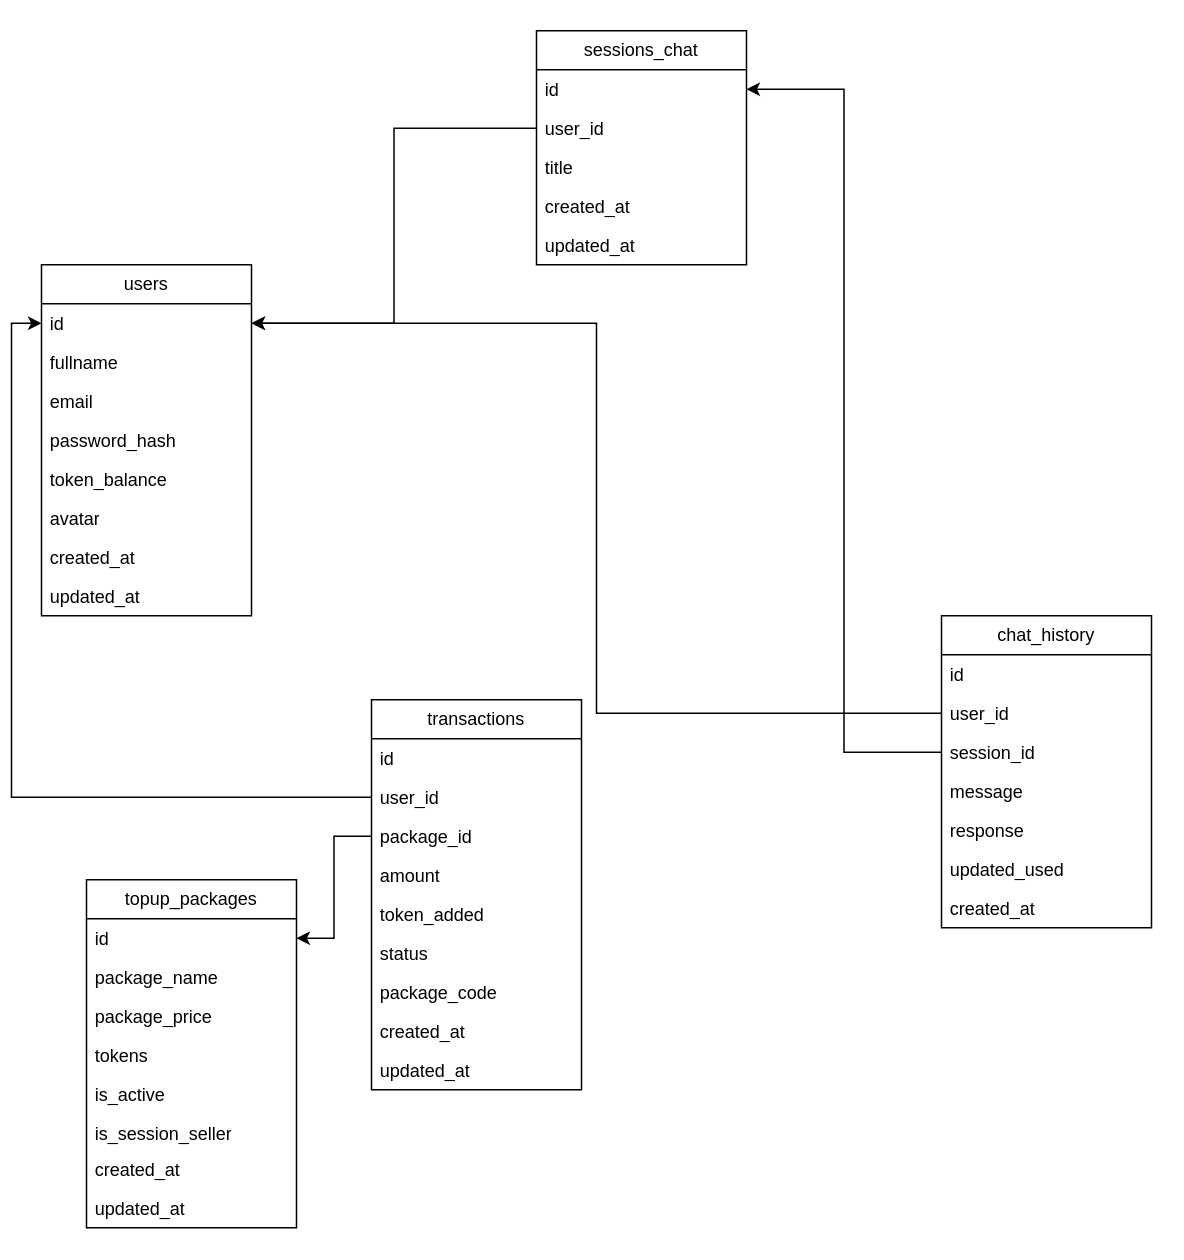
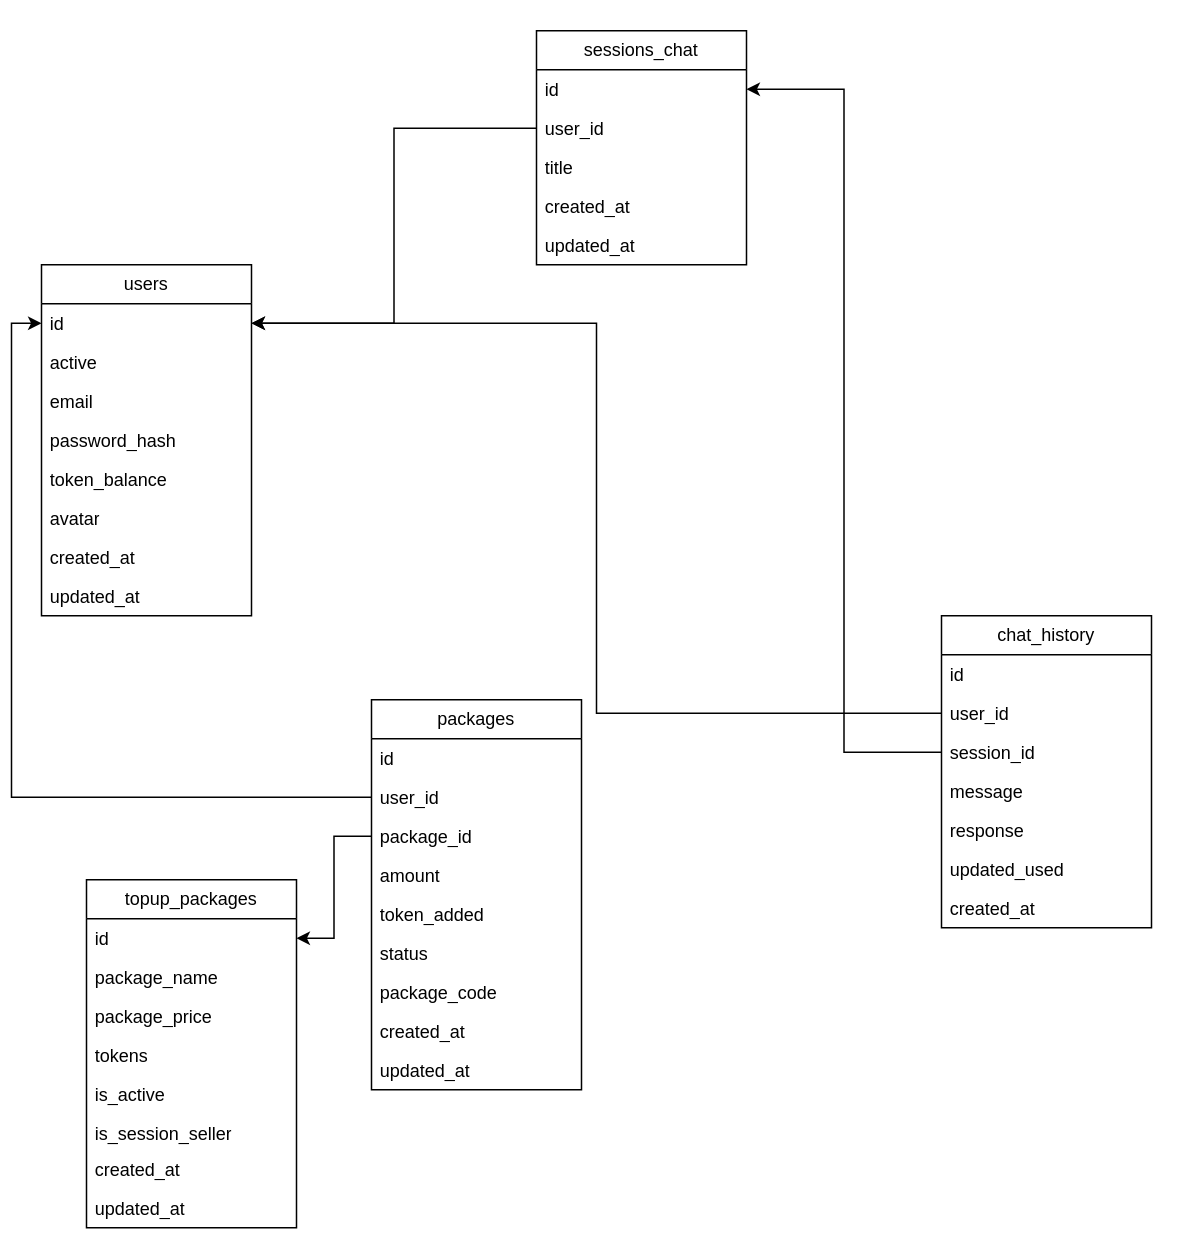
(86, 364) -> (78, 364)
(476, 719) -> (476, 719)
